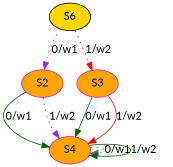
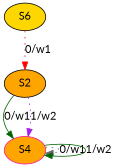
(51, 45) -> (25, 46)
(42, 84) -> (25, 84)
(98, 84) -> none
